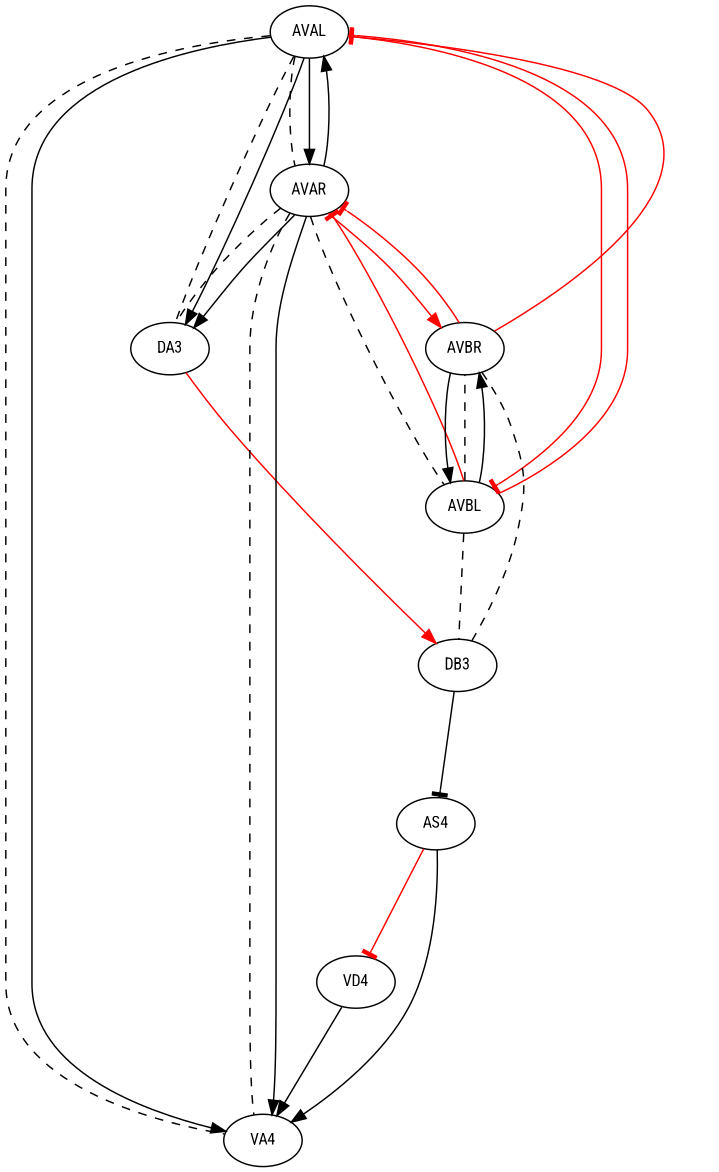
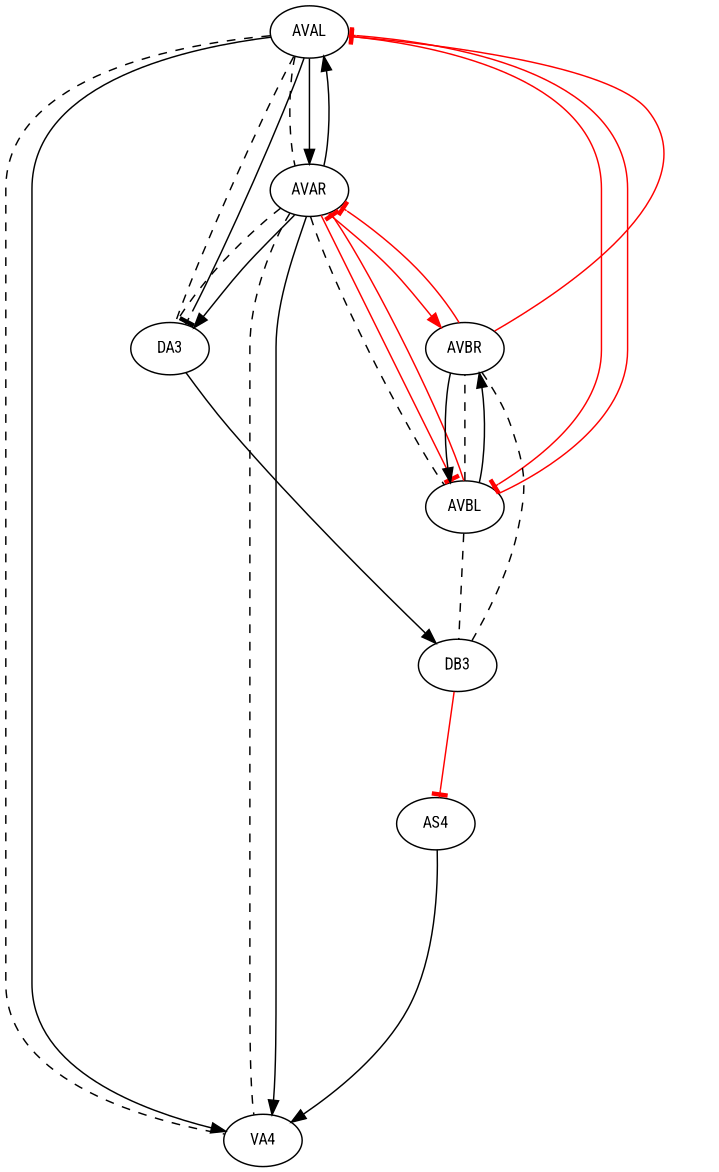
(251, 186) -> (251, 186)
none -> (385, 345)
(301, 507) -> (301, 507)
(447, 741) -> (447, 741)
(356, 982) -> none
